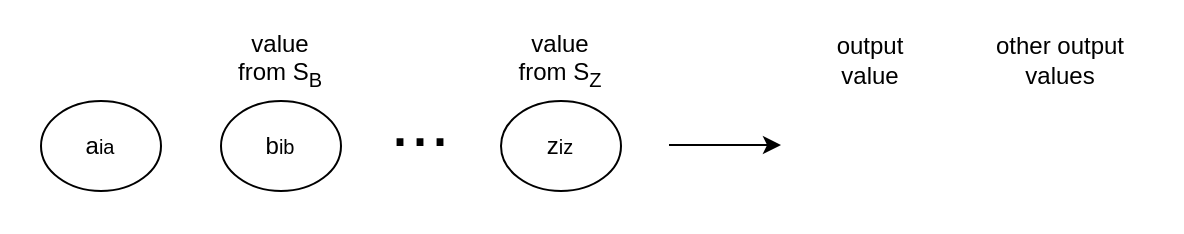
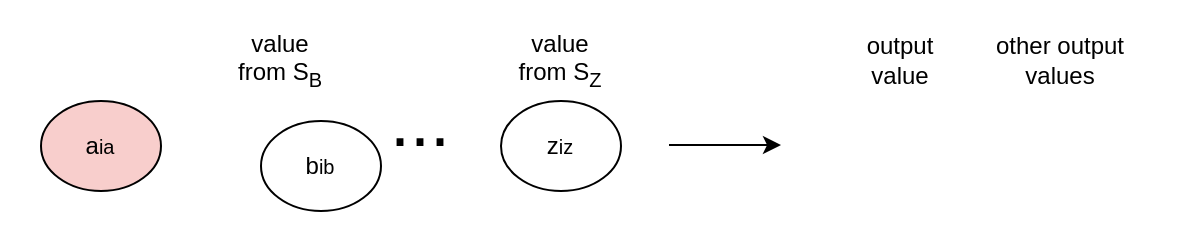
(871, 61) -> (901, 61)
(101, 146) -> (101, 146)
(281, 146) -> (321, 166)
